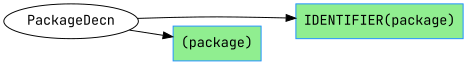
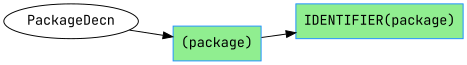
(212, 17) -> (274, 36)
